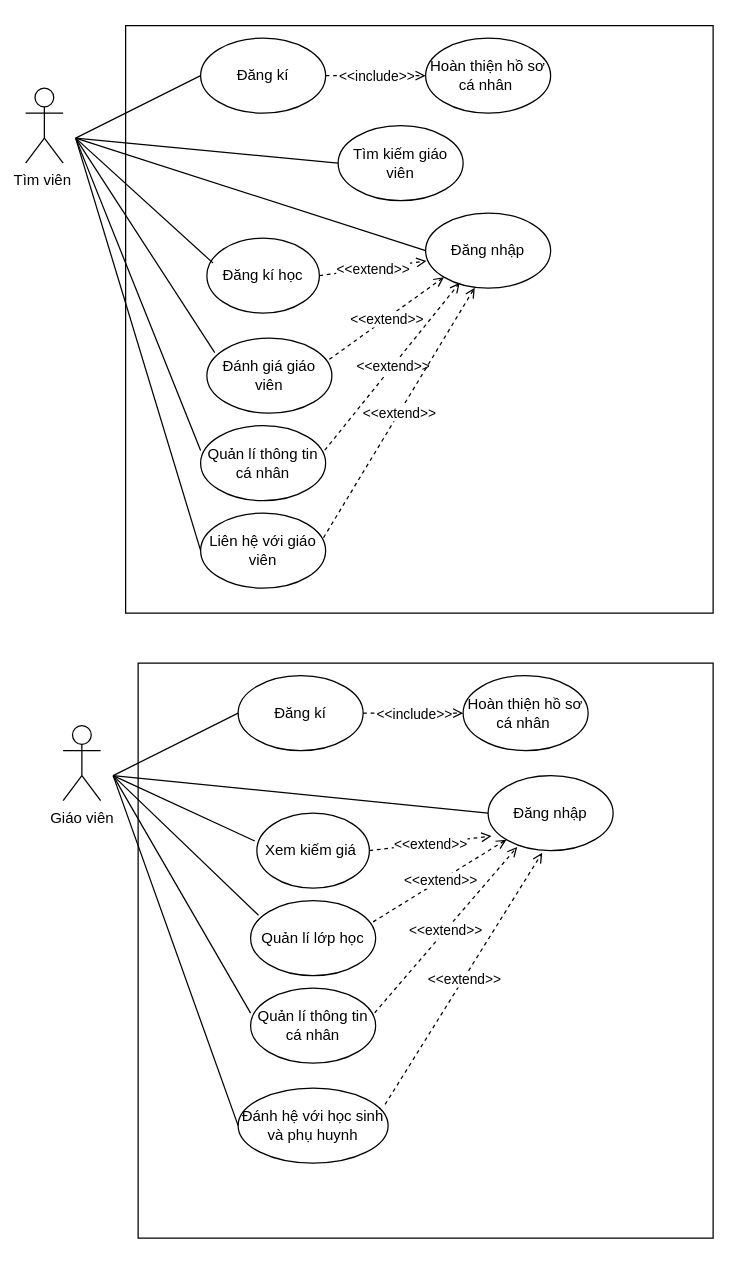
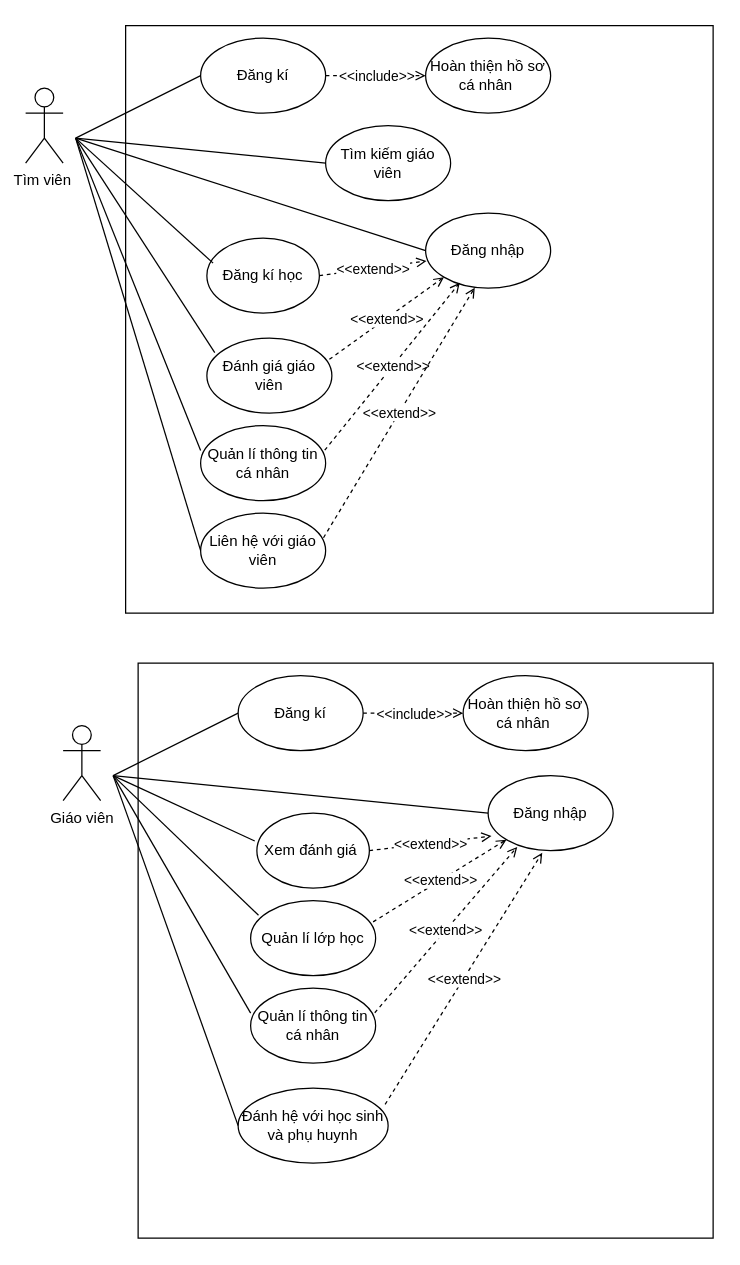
(401, 163) -> (388, 163)
(313, 851) -> (313, 851)
